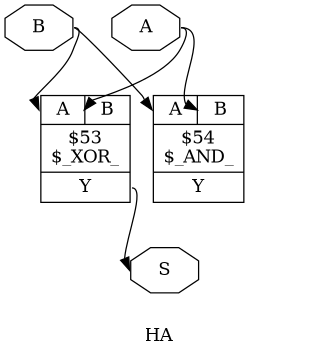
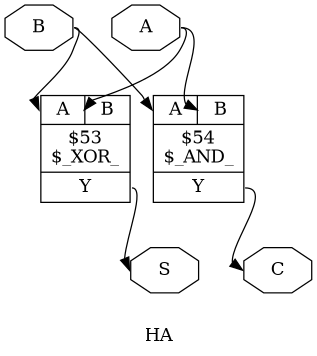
none -> (278, 270)
